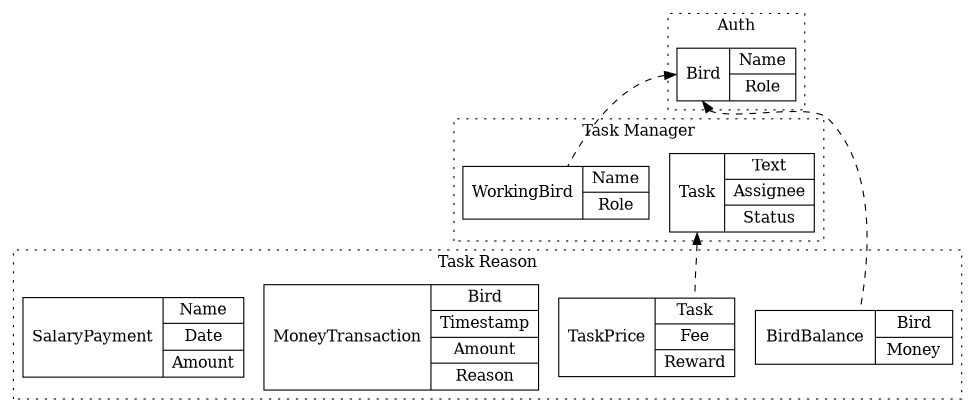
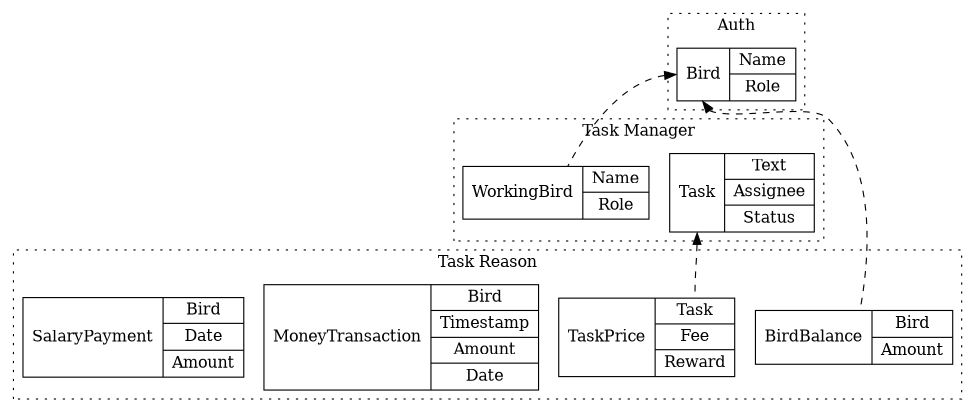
(203, 310) -> (203, 310)
(914, 350) -> (912, 350)
(485, 376) -> (485, 376)
